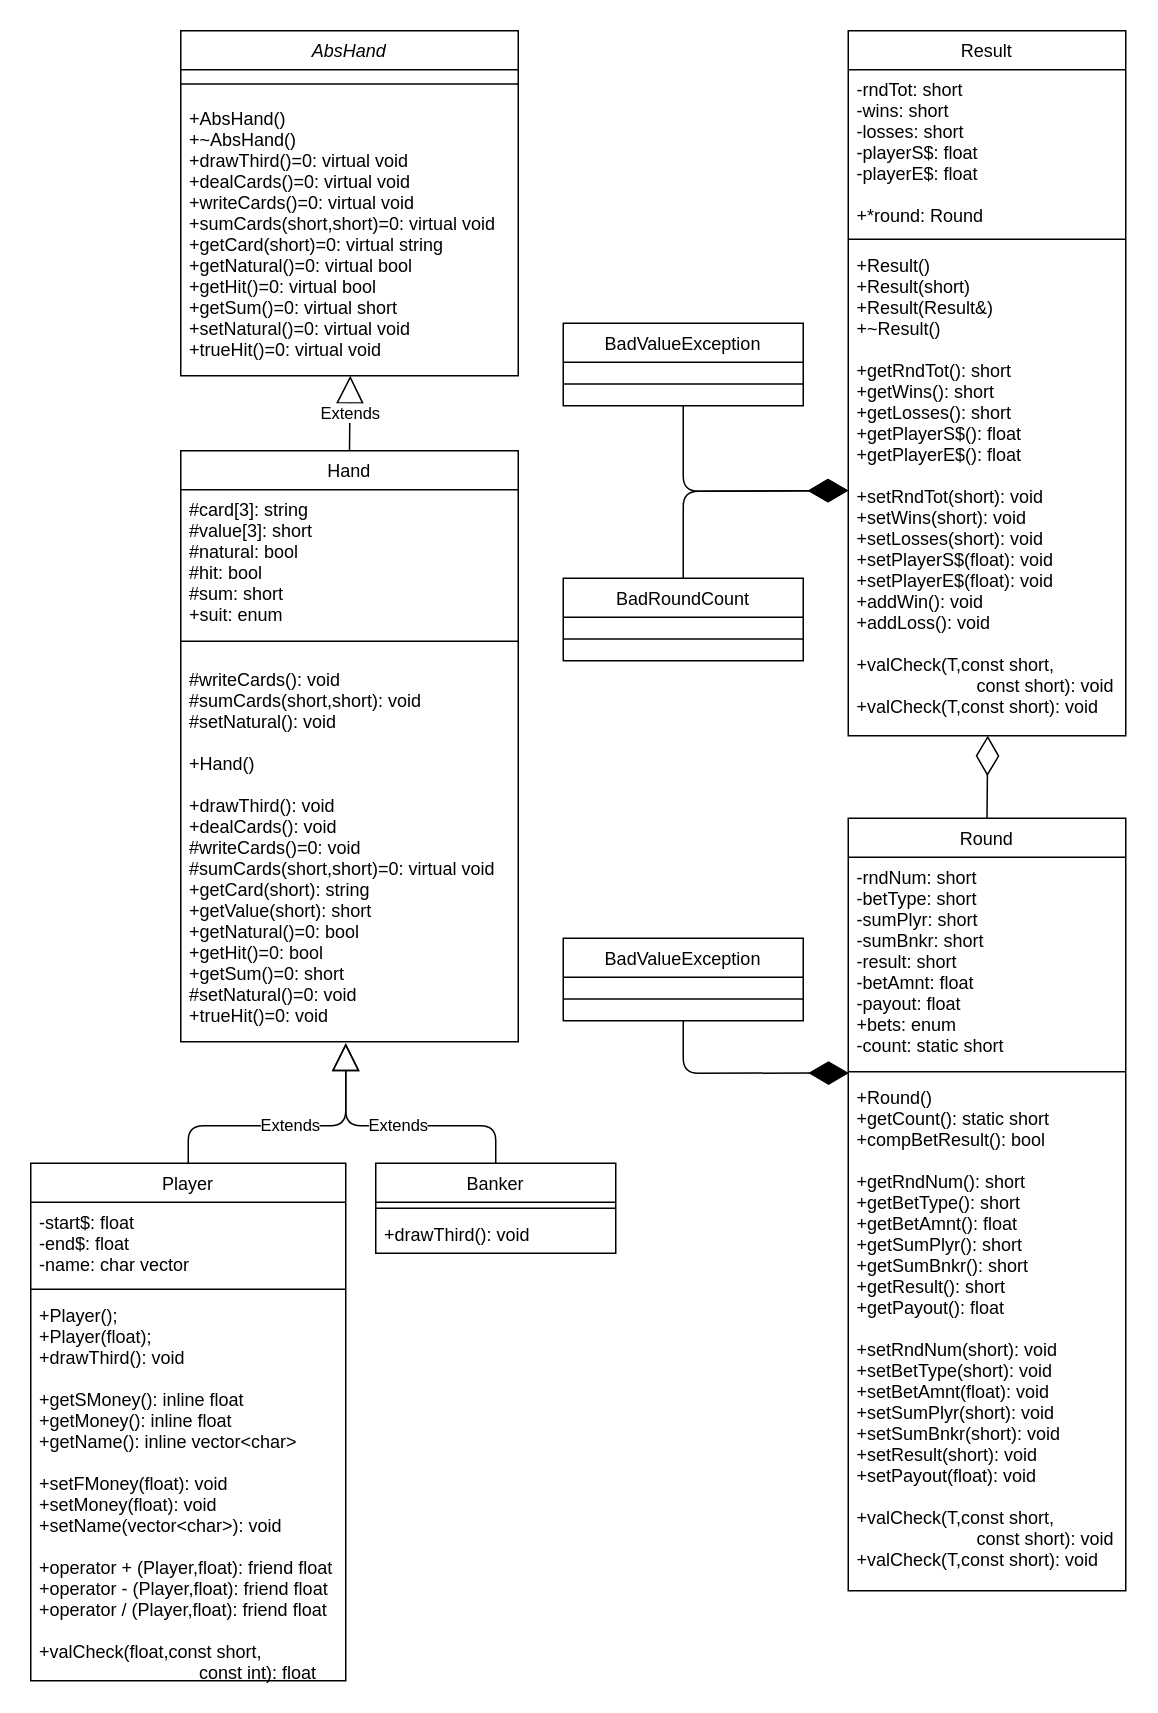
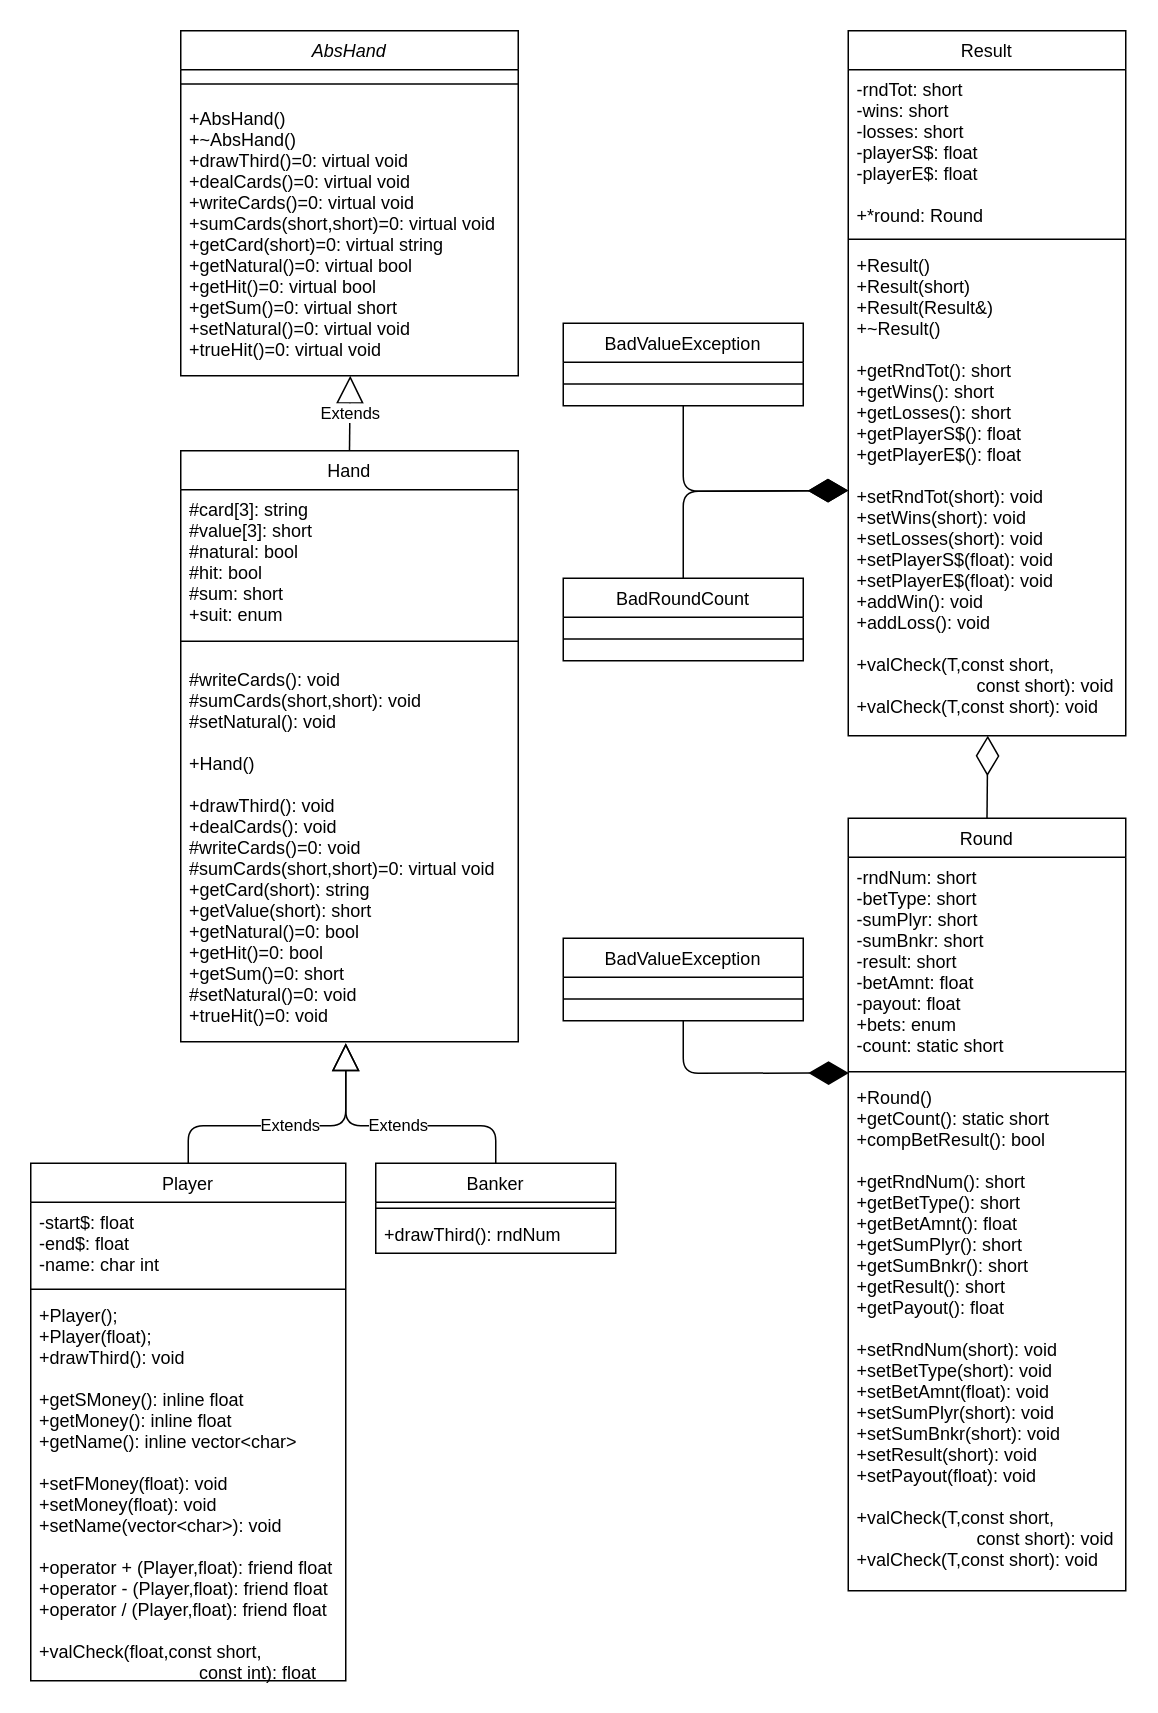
(103, 1223) -> (103, 1223)
(465, 1235) -> (478, 1235)
